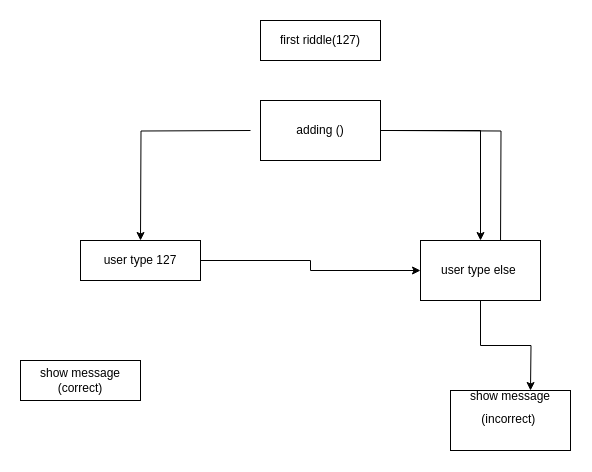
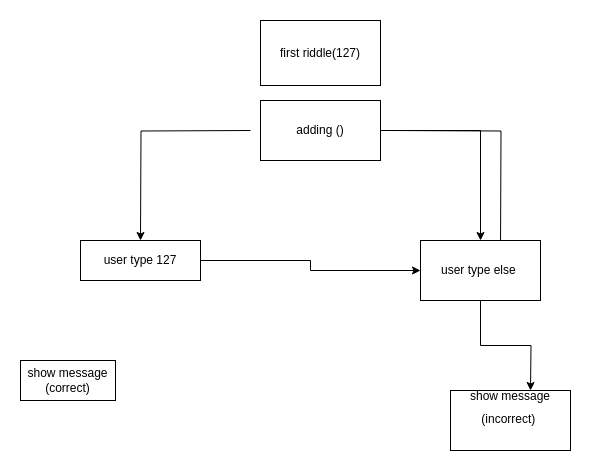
(321, 41) -> (321, 53)
(81, 381) -> (68, 381)
